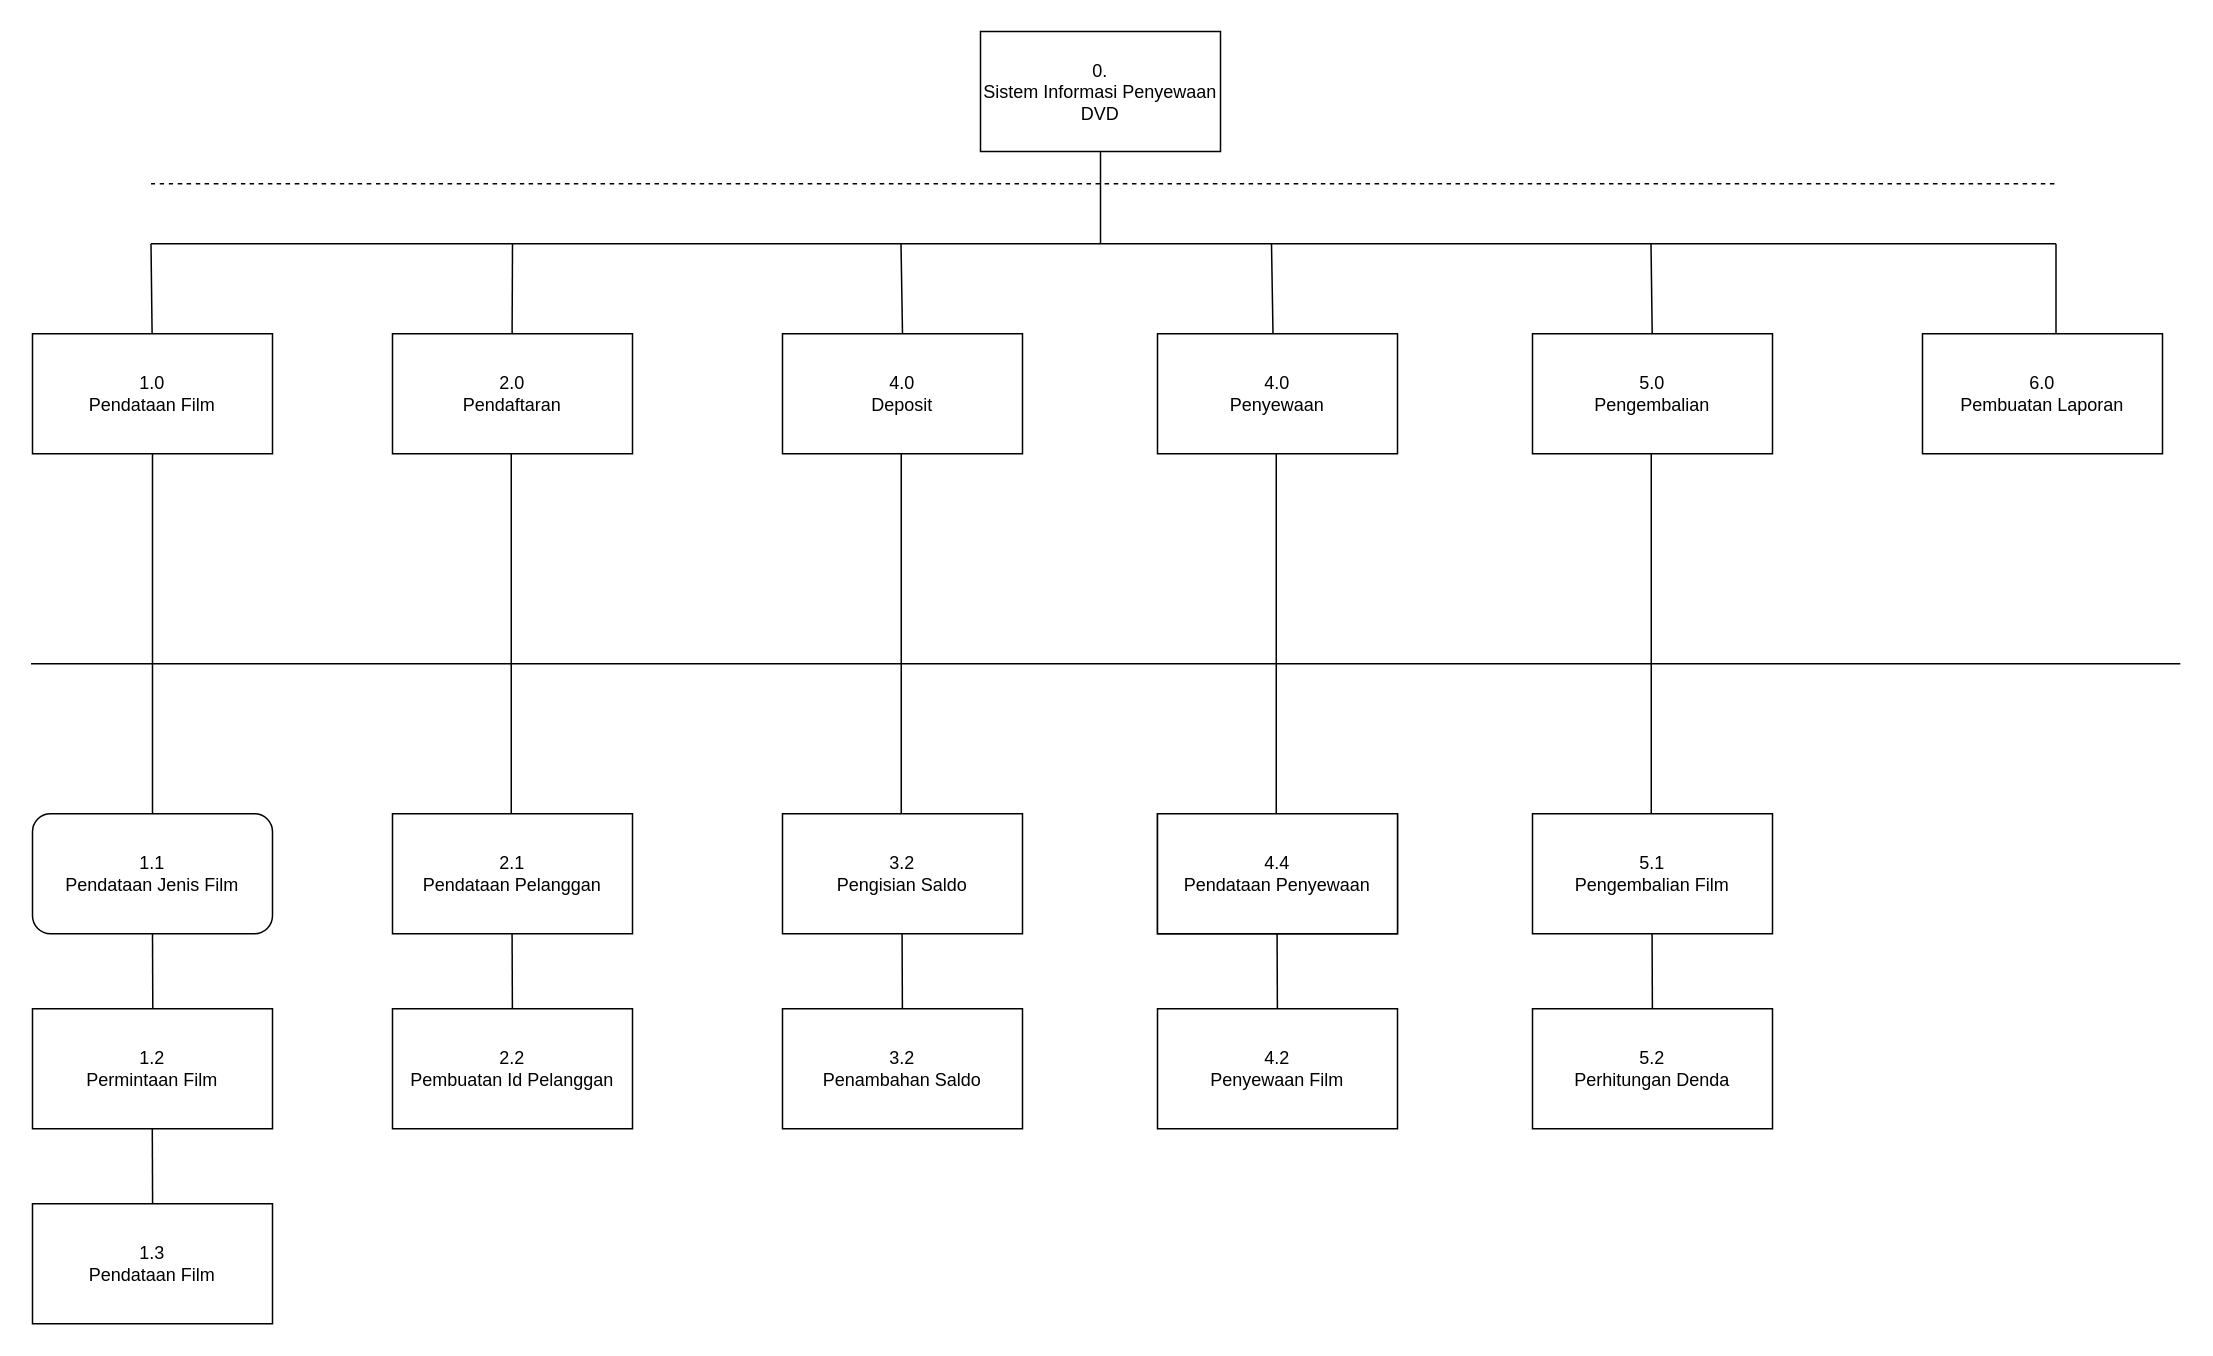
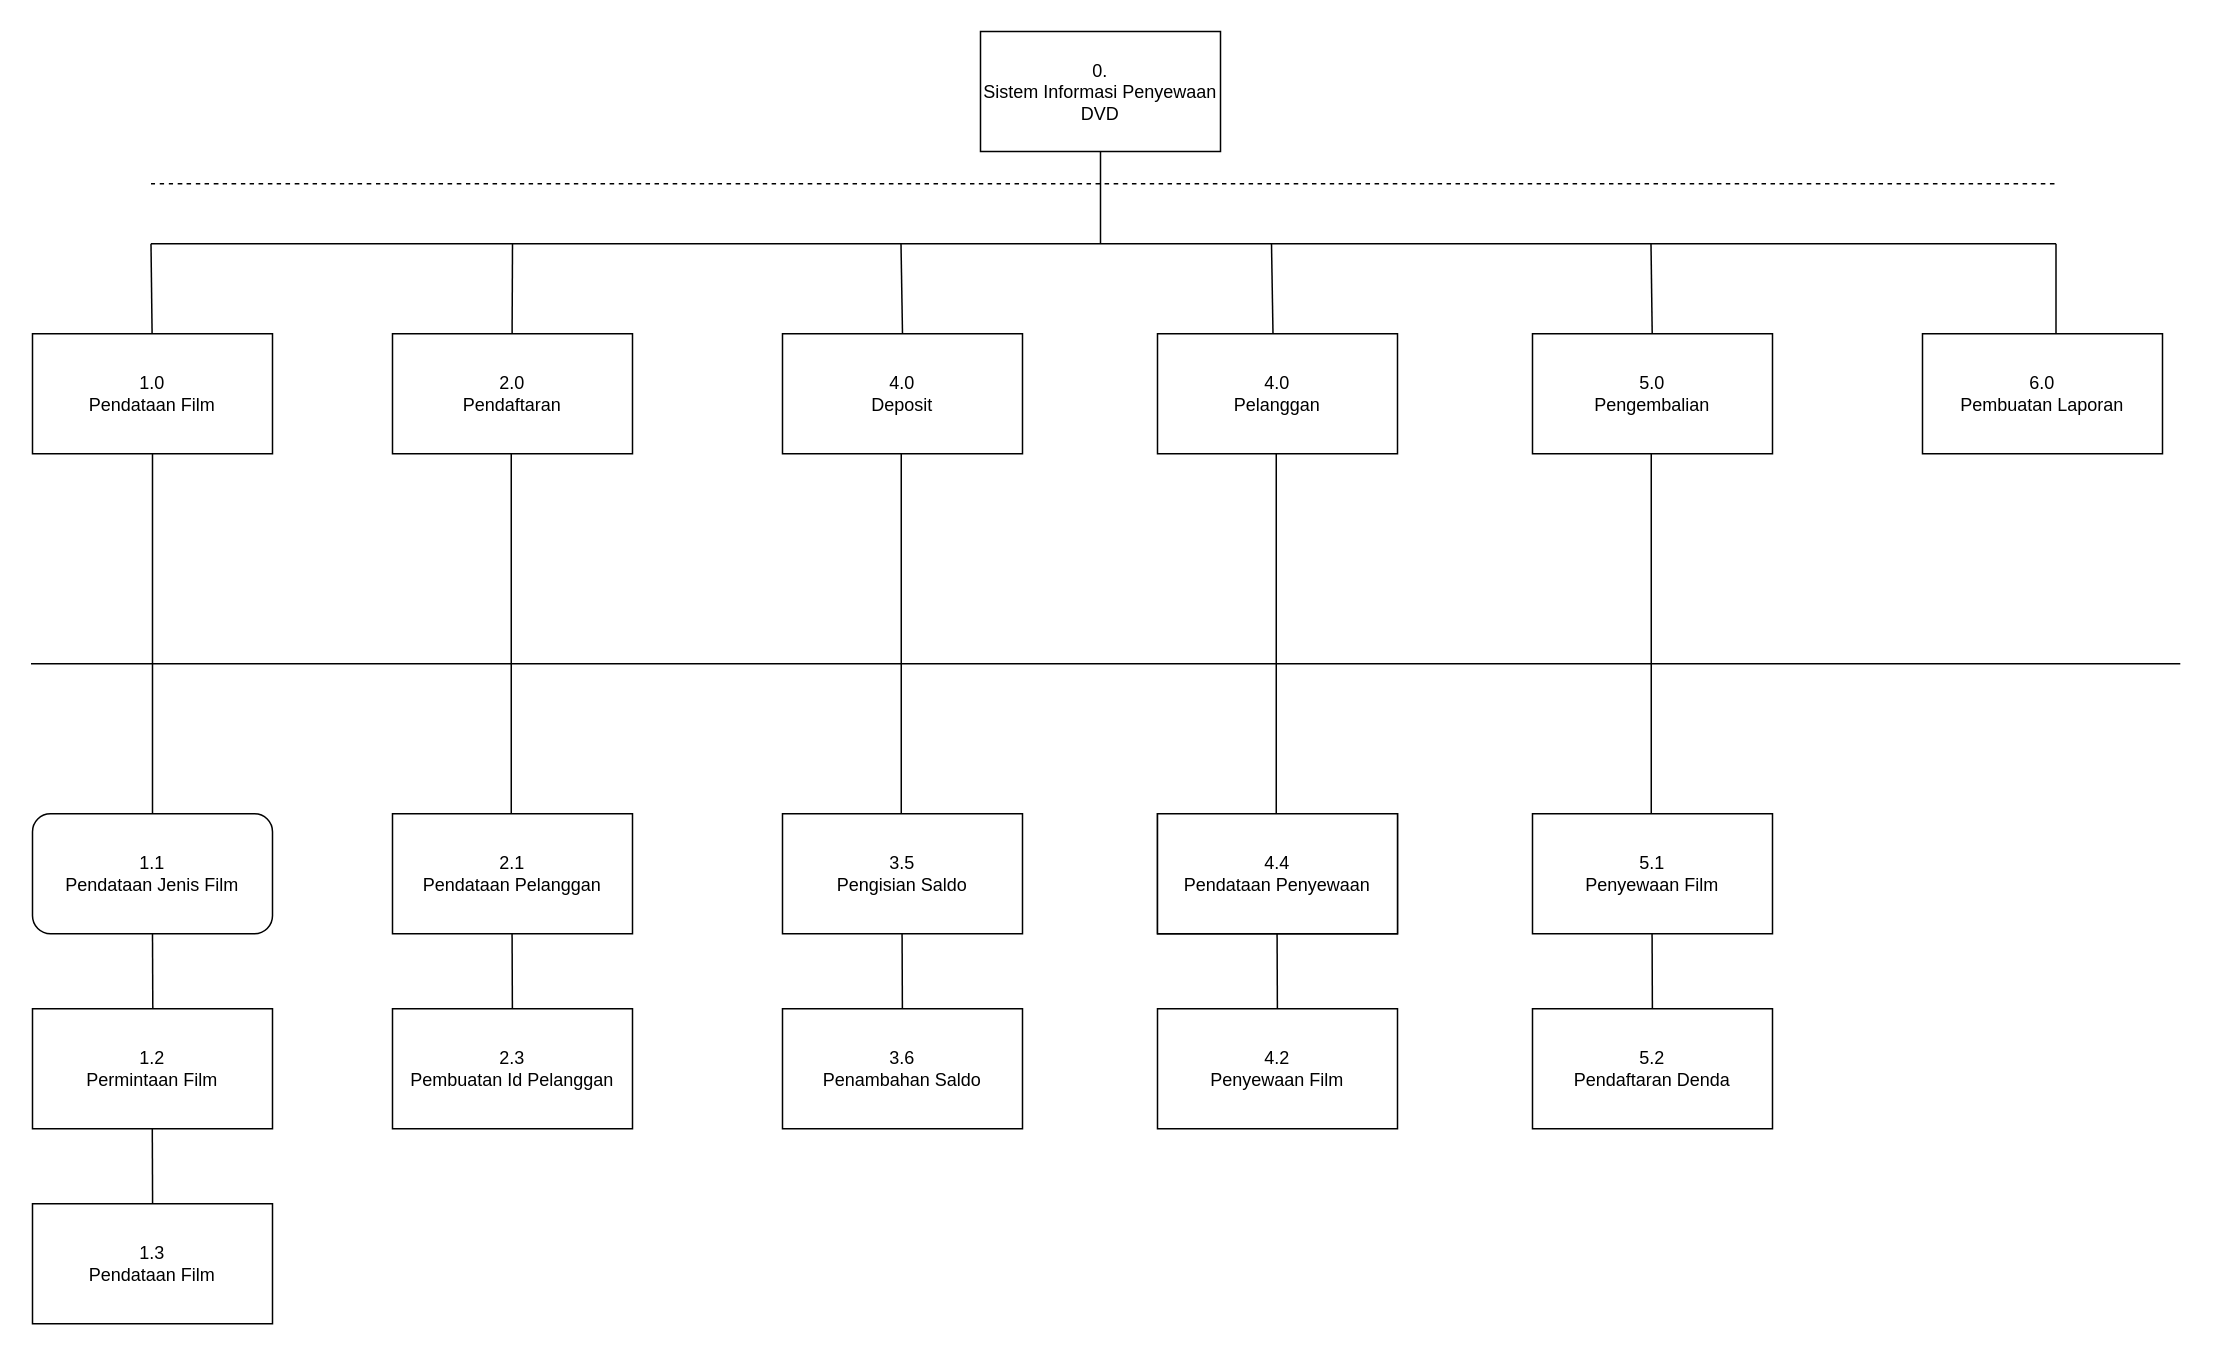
(1277, 394) -> (1277, 394)
(902, 874) -> (902, 874)
(1652, 874) -> (1652, 874)
(512, 1069) -> (512, 1069)
(902, 1069) -> (902, 1069)
(1652, 1069) -> (1652, 1069)
